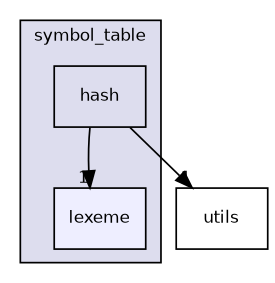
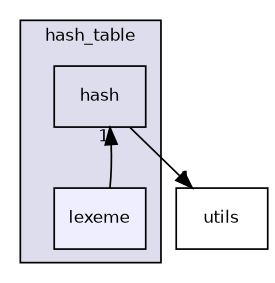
(91, 36) -> (91, 36)
(89, 149) -> (111, 166)
